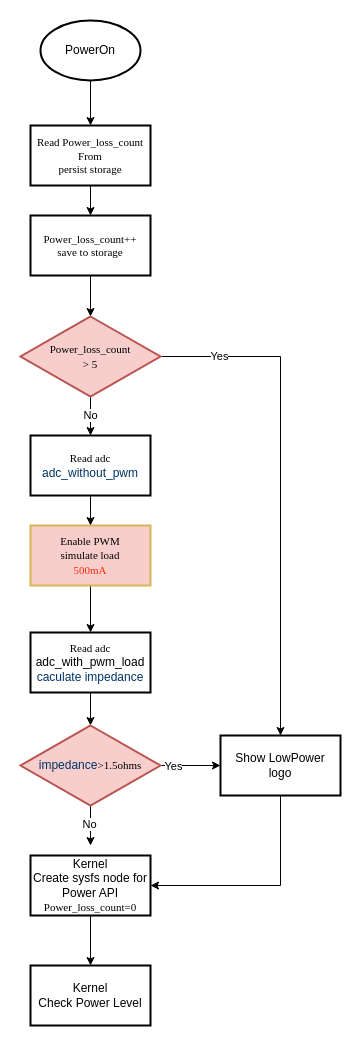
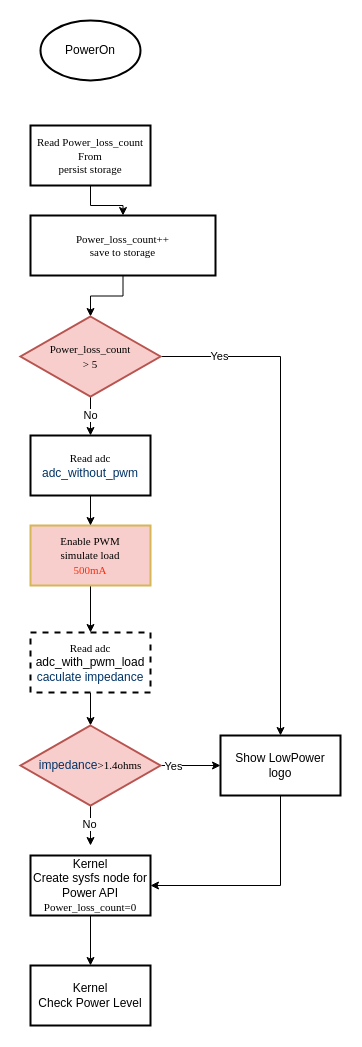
(91, 100) -> none
(91, 246) -> (123, 246)
(91, 663) -> (91, 663)
(91, 766) -> (91, 766)
